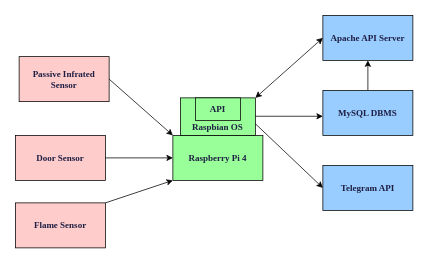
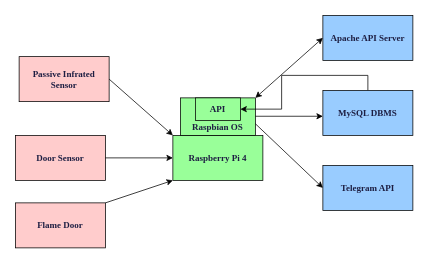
(368, 73) -> (308, 75)
(60, 225) -> (60, 225)
